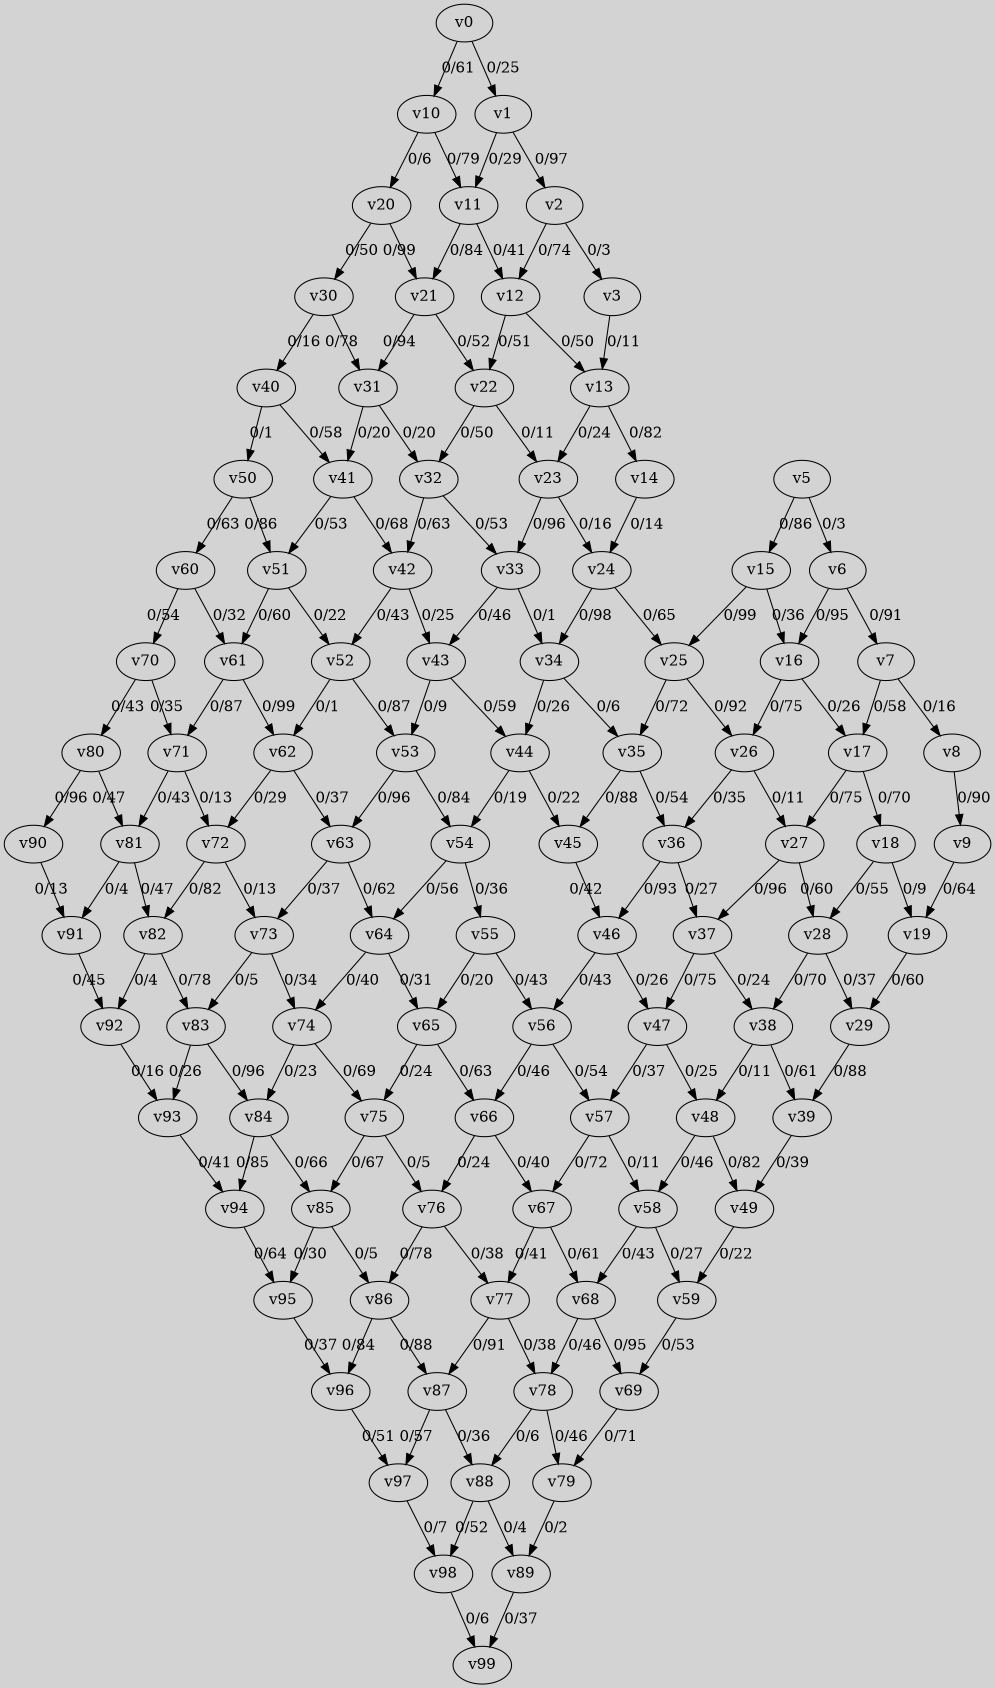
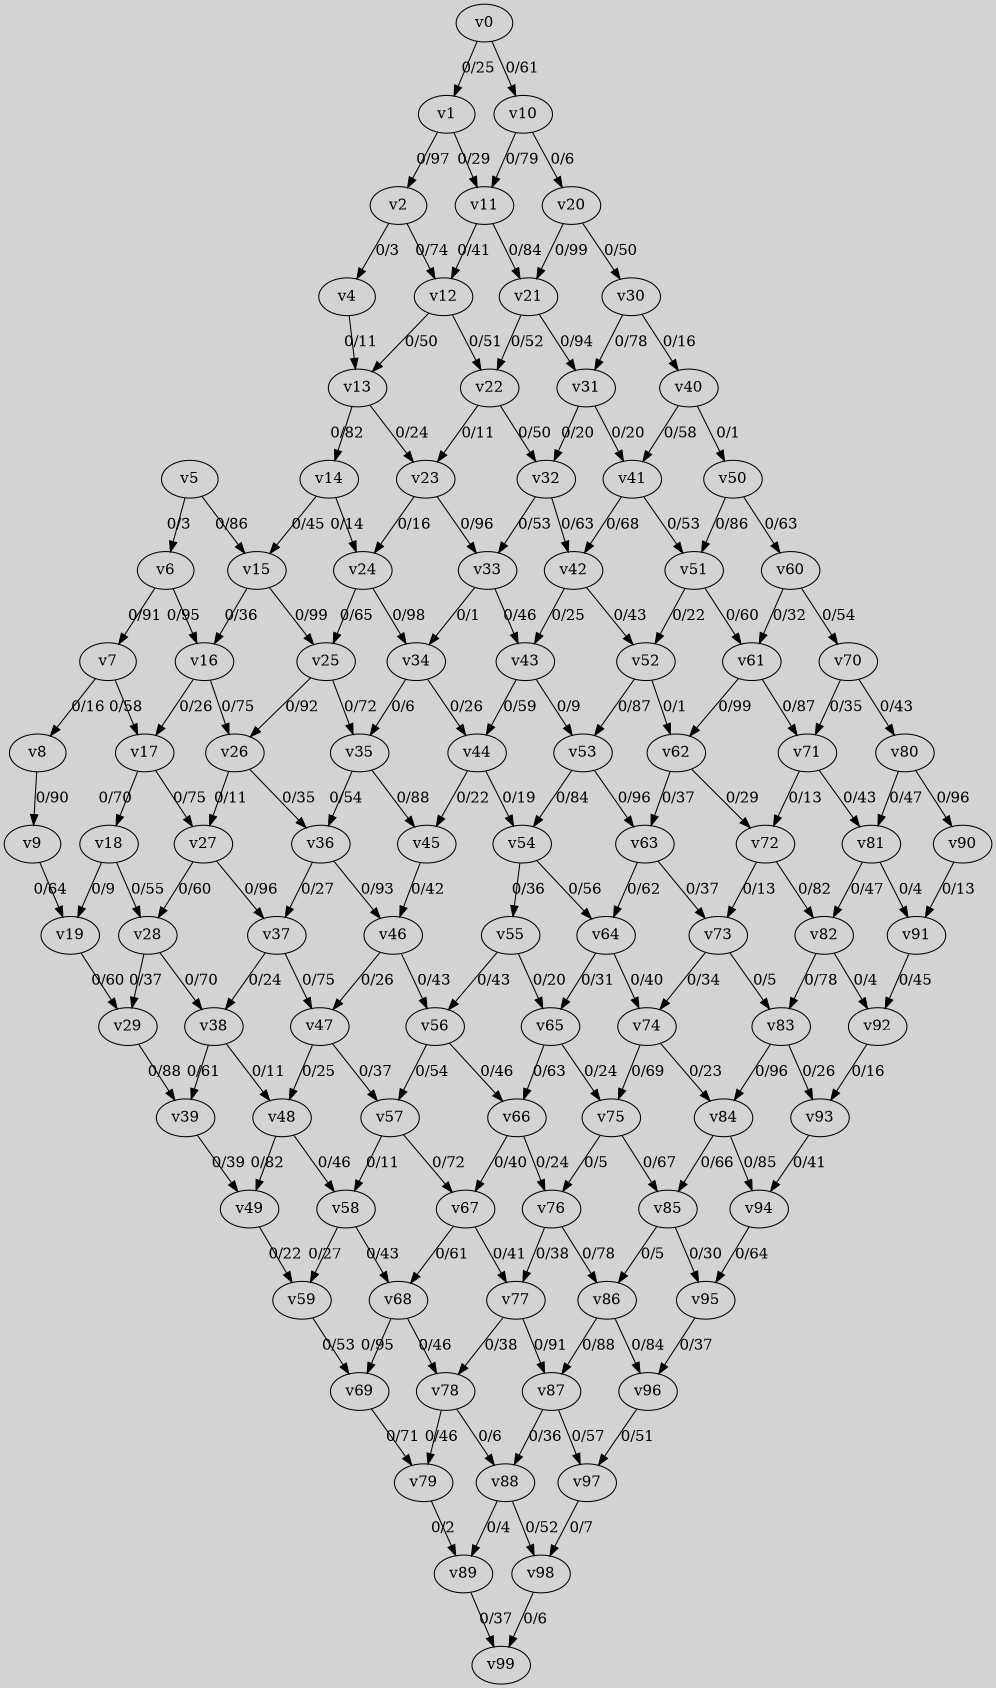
(612, 297) -> (347, 297)
none -> (296, 521)
